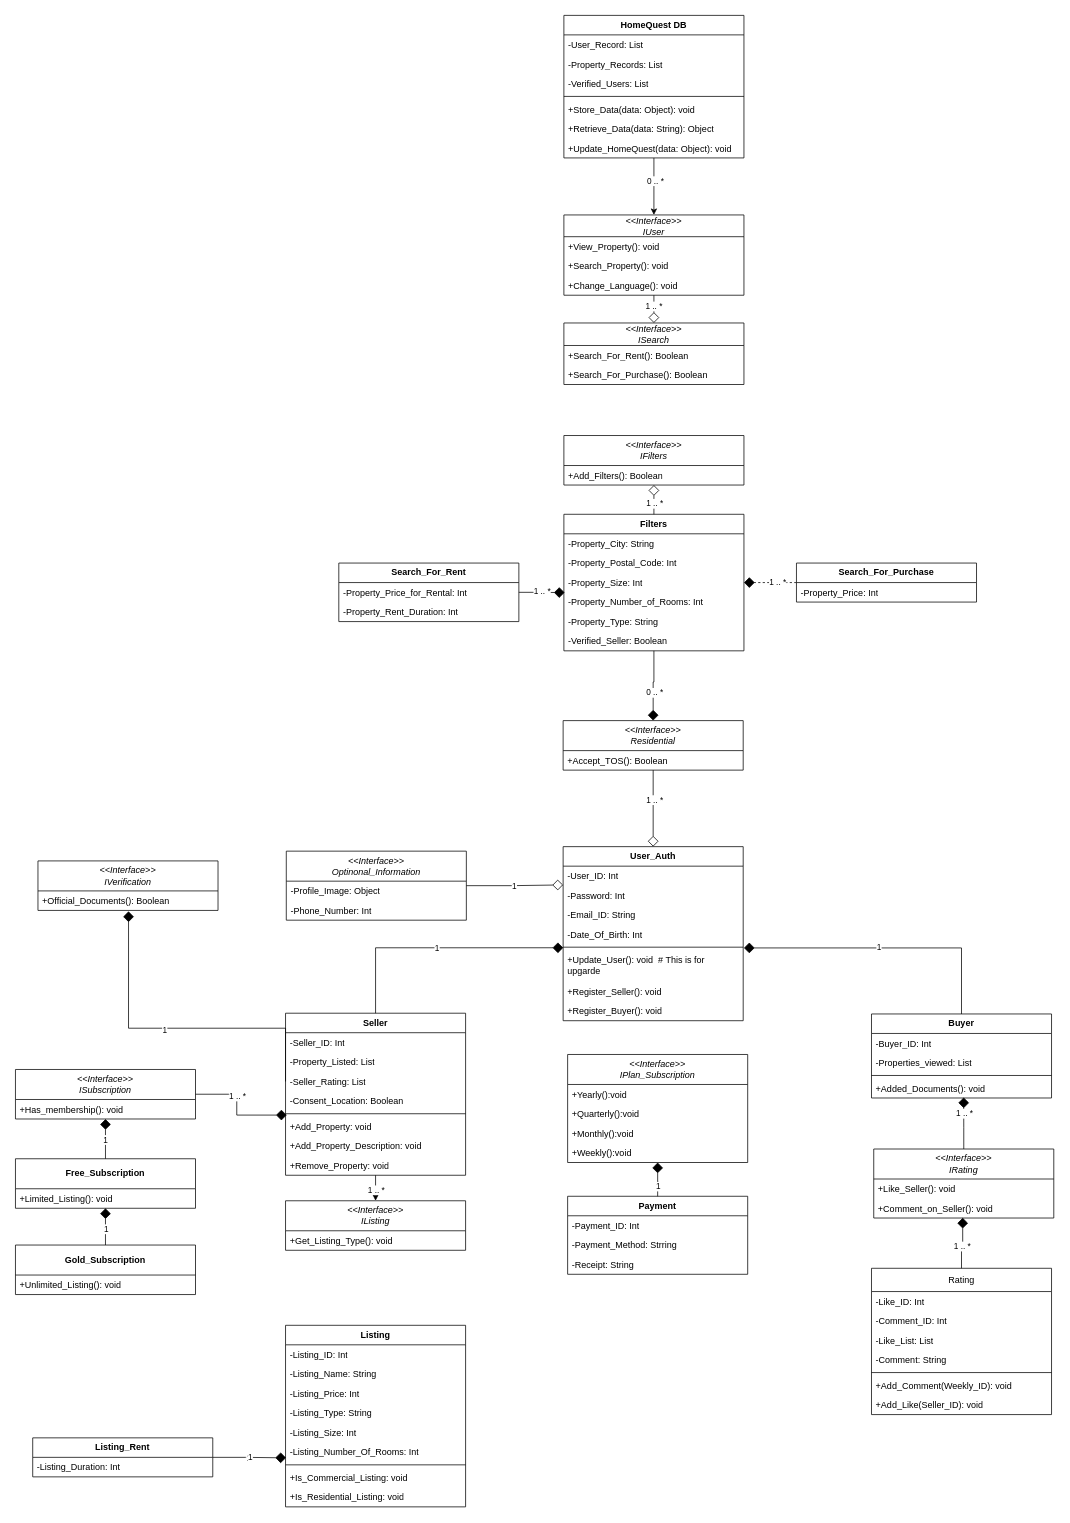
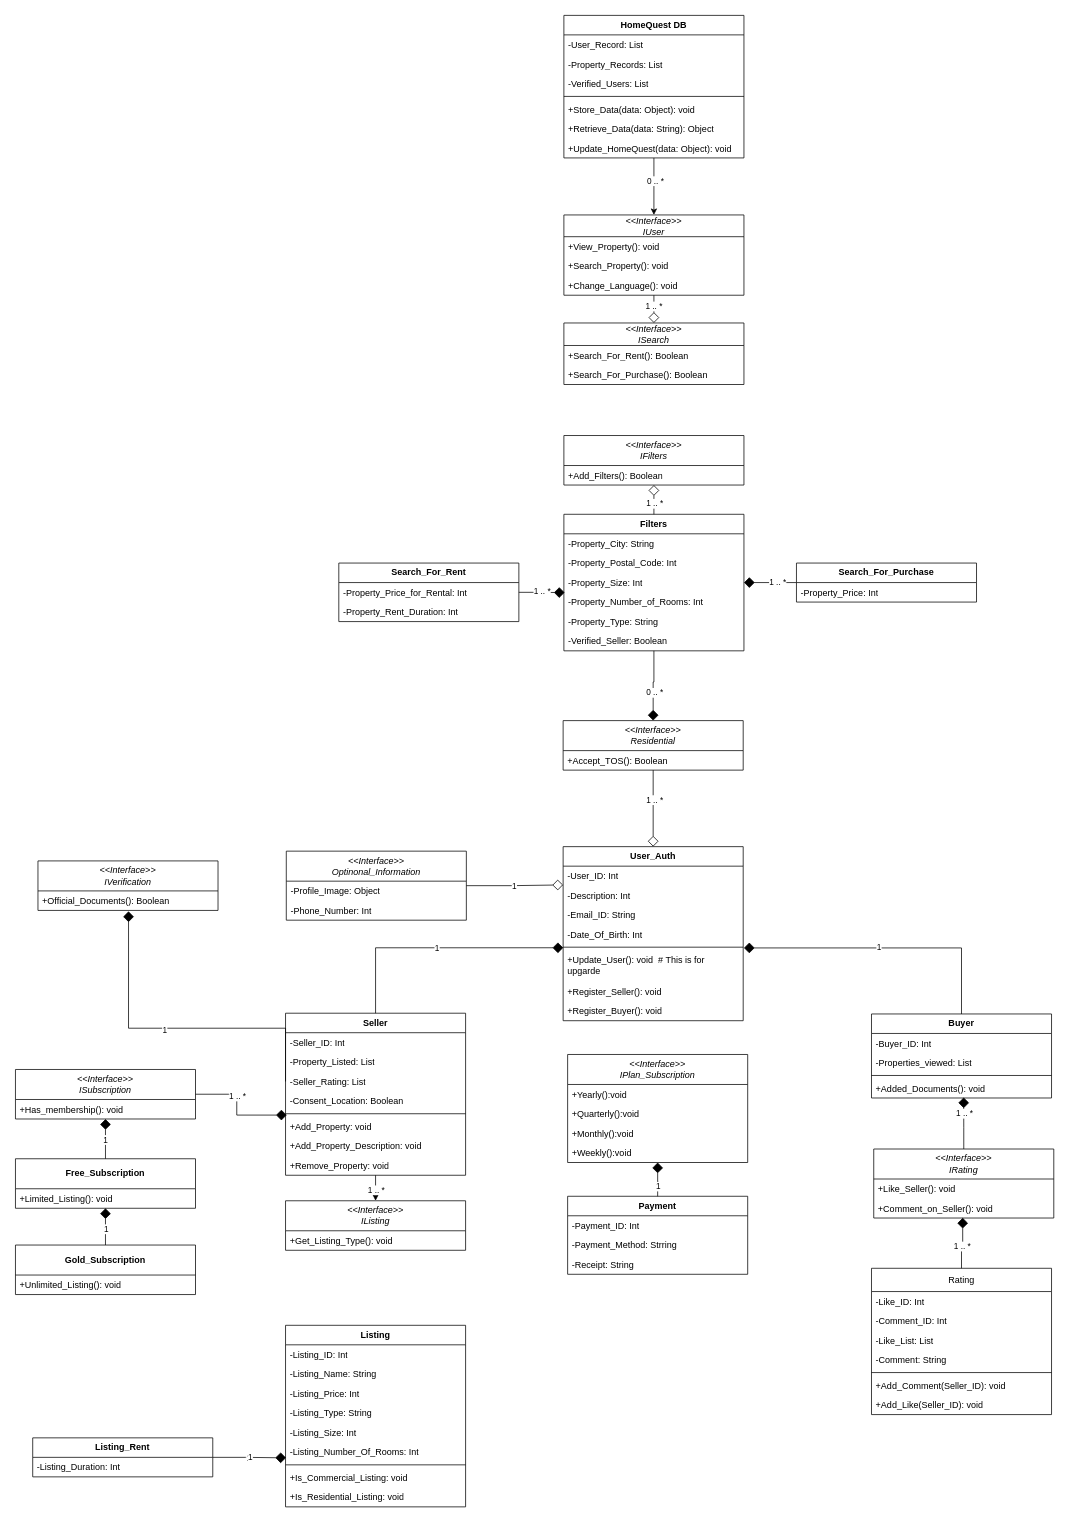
(761, 582) -> (761, 582)
(600, 896) -> (606, 896)
(944, 1386) -> (943, 1386)
